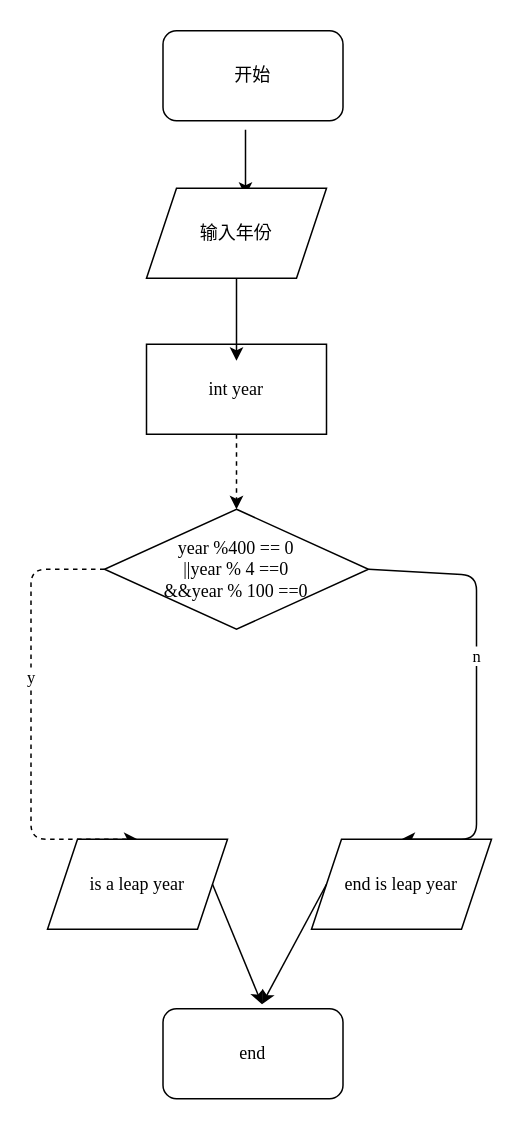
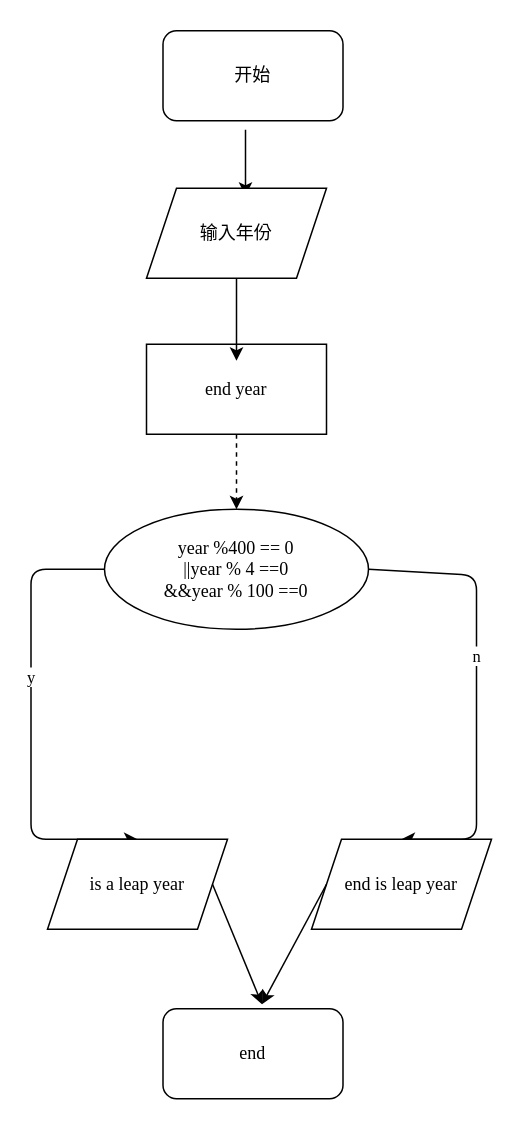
(236, 389) -> (236, 389)
(236, 569) -> (236, 569)
(31, 780) -> (31, 780)
